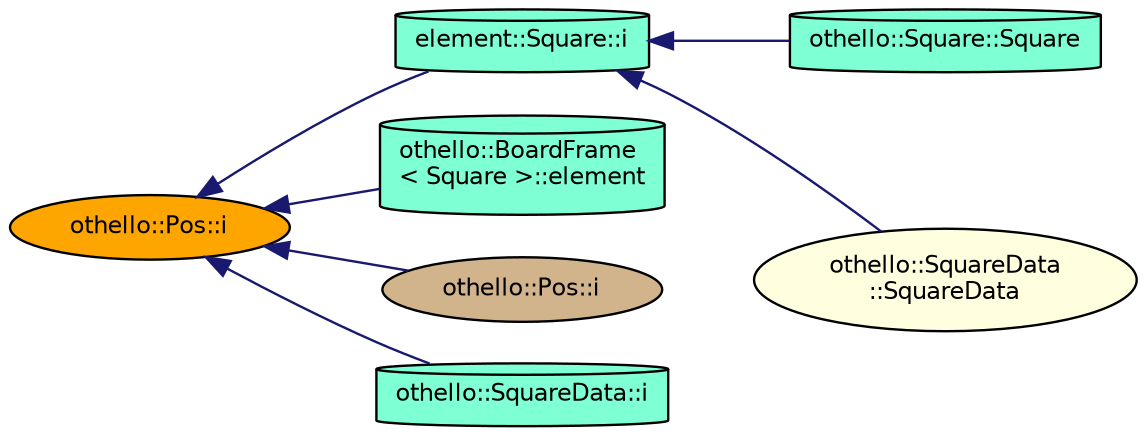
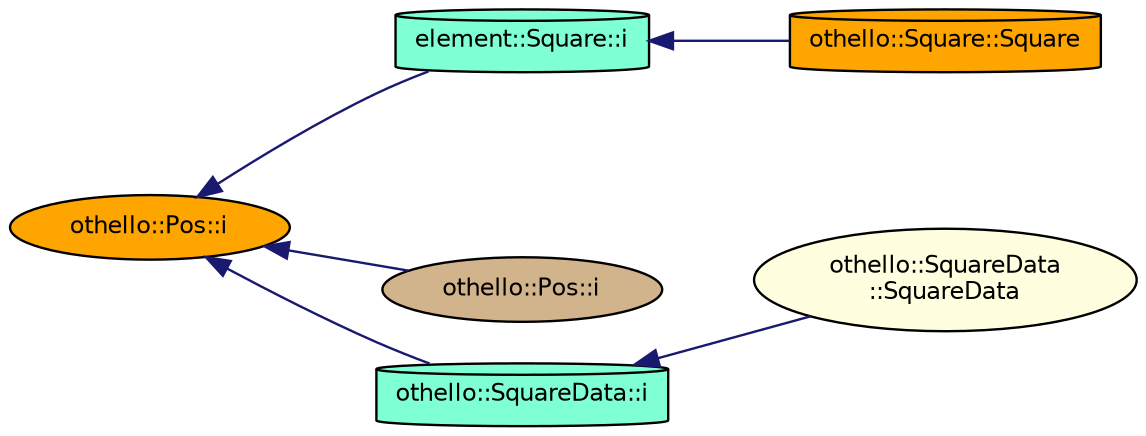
(945, 41) -> (945, 41)
(765, 150) -> (734, 337)
(522, 165) -> none
